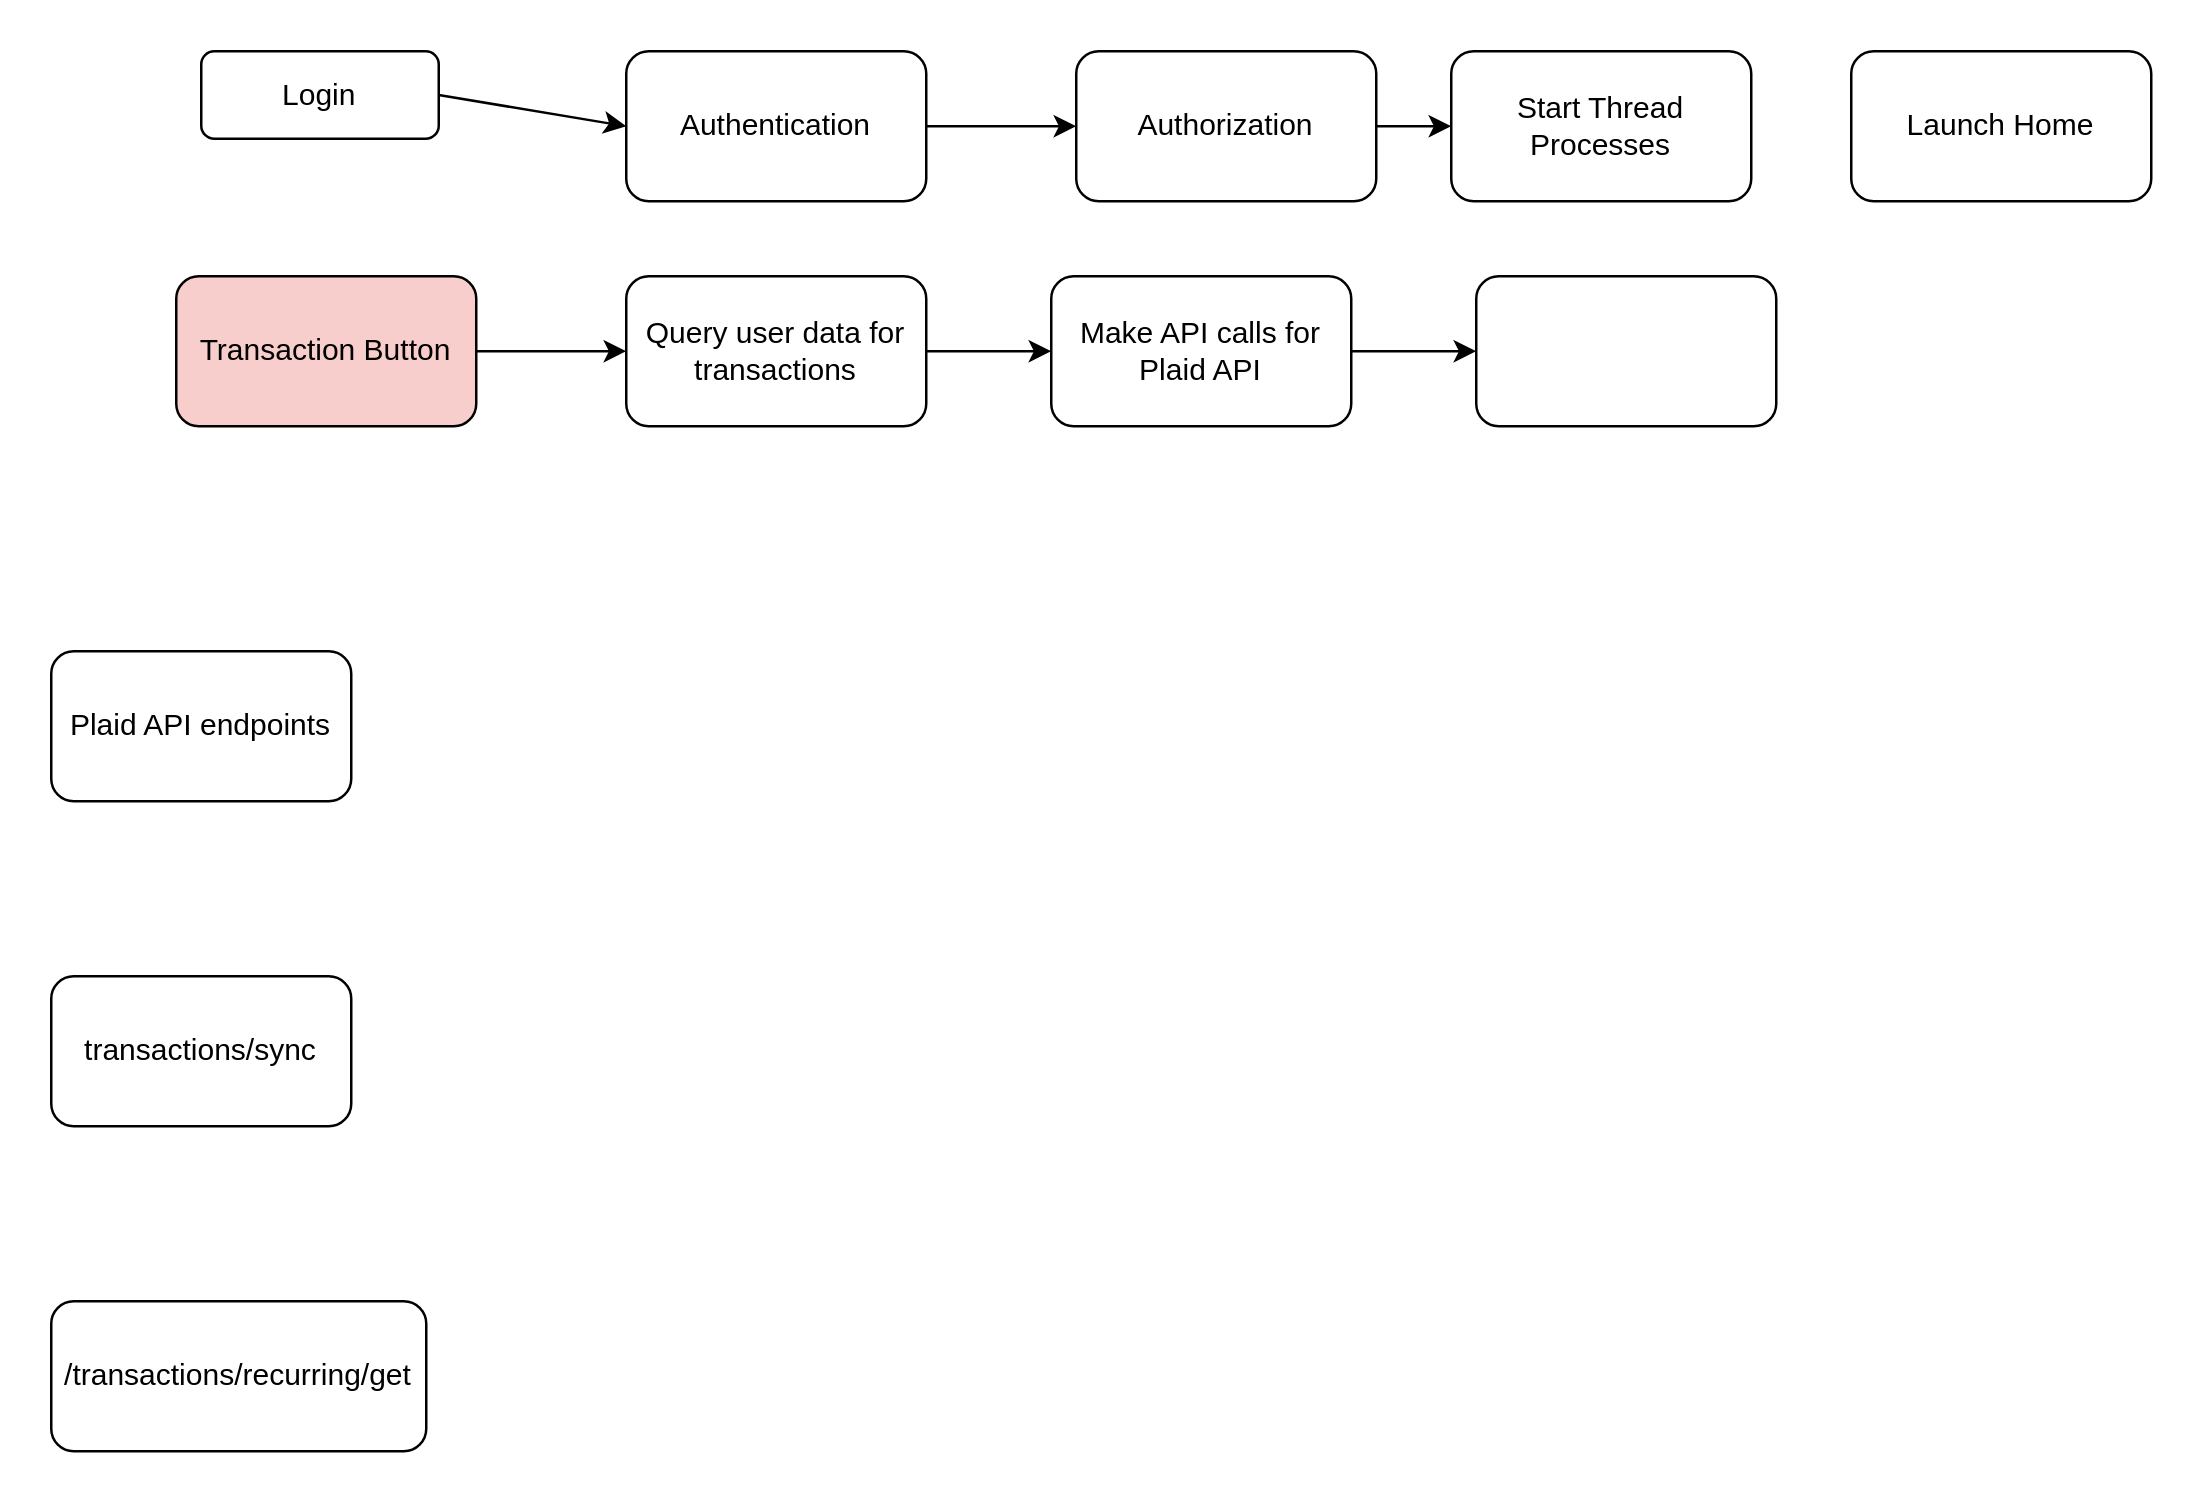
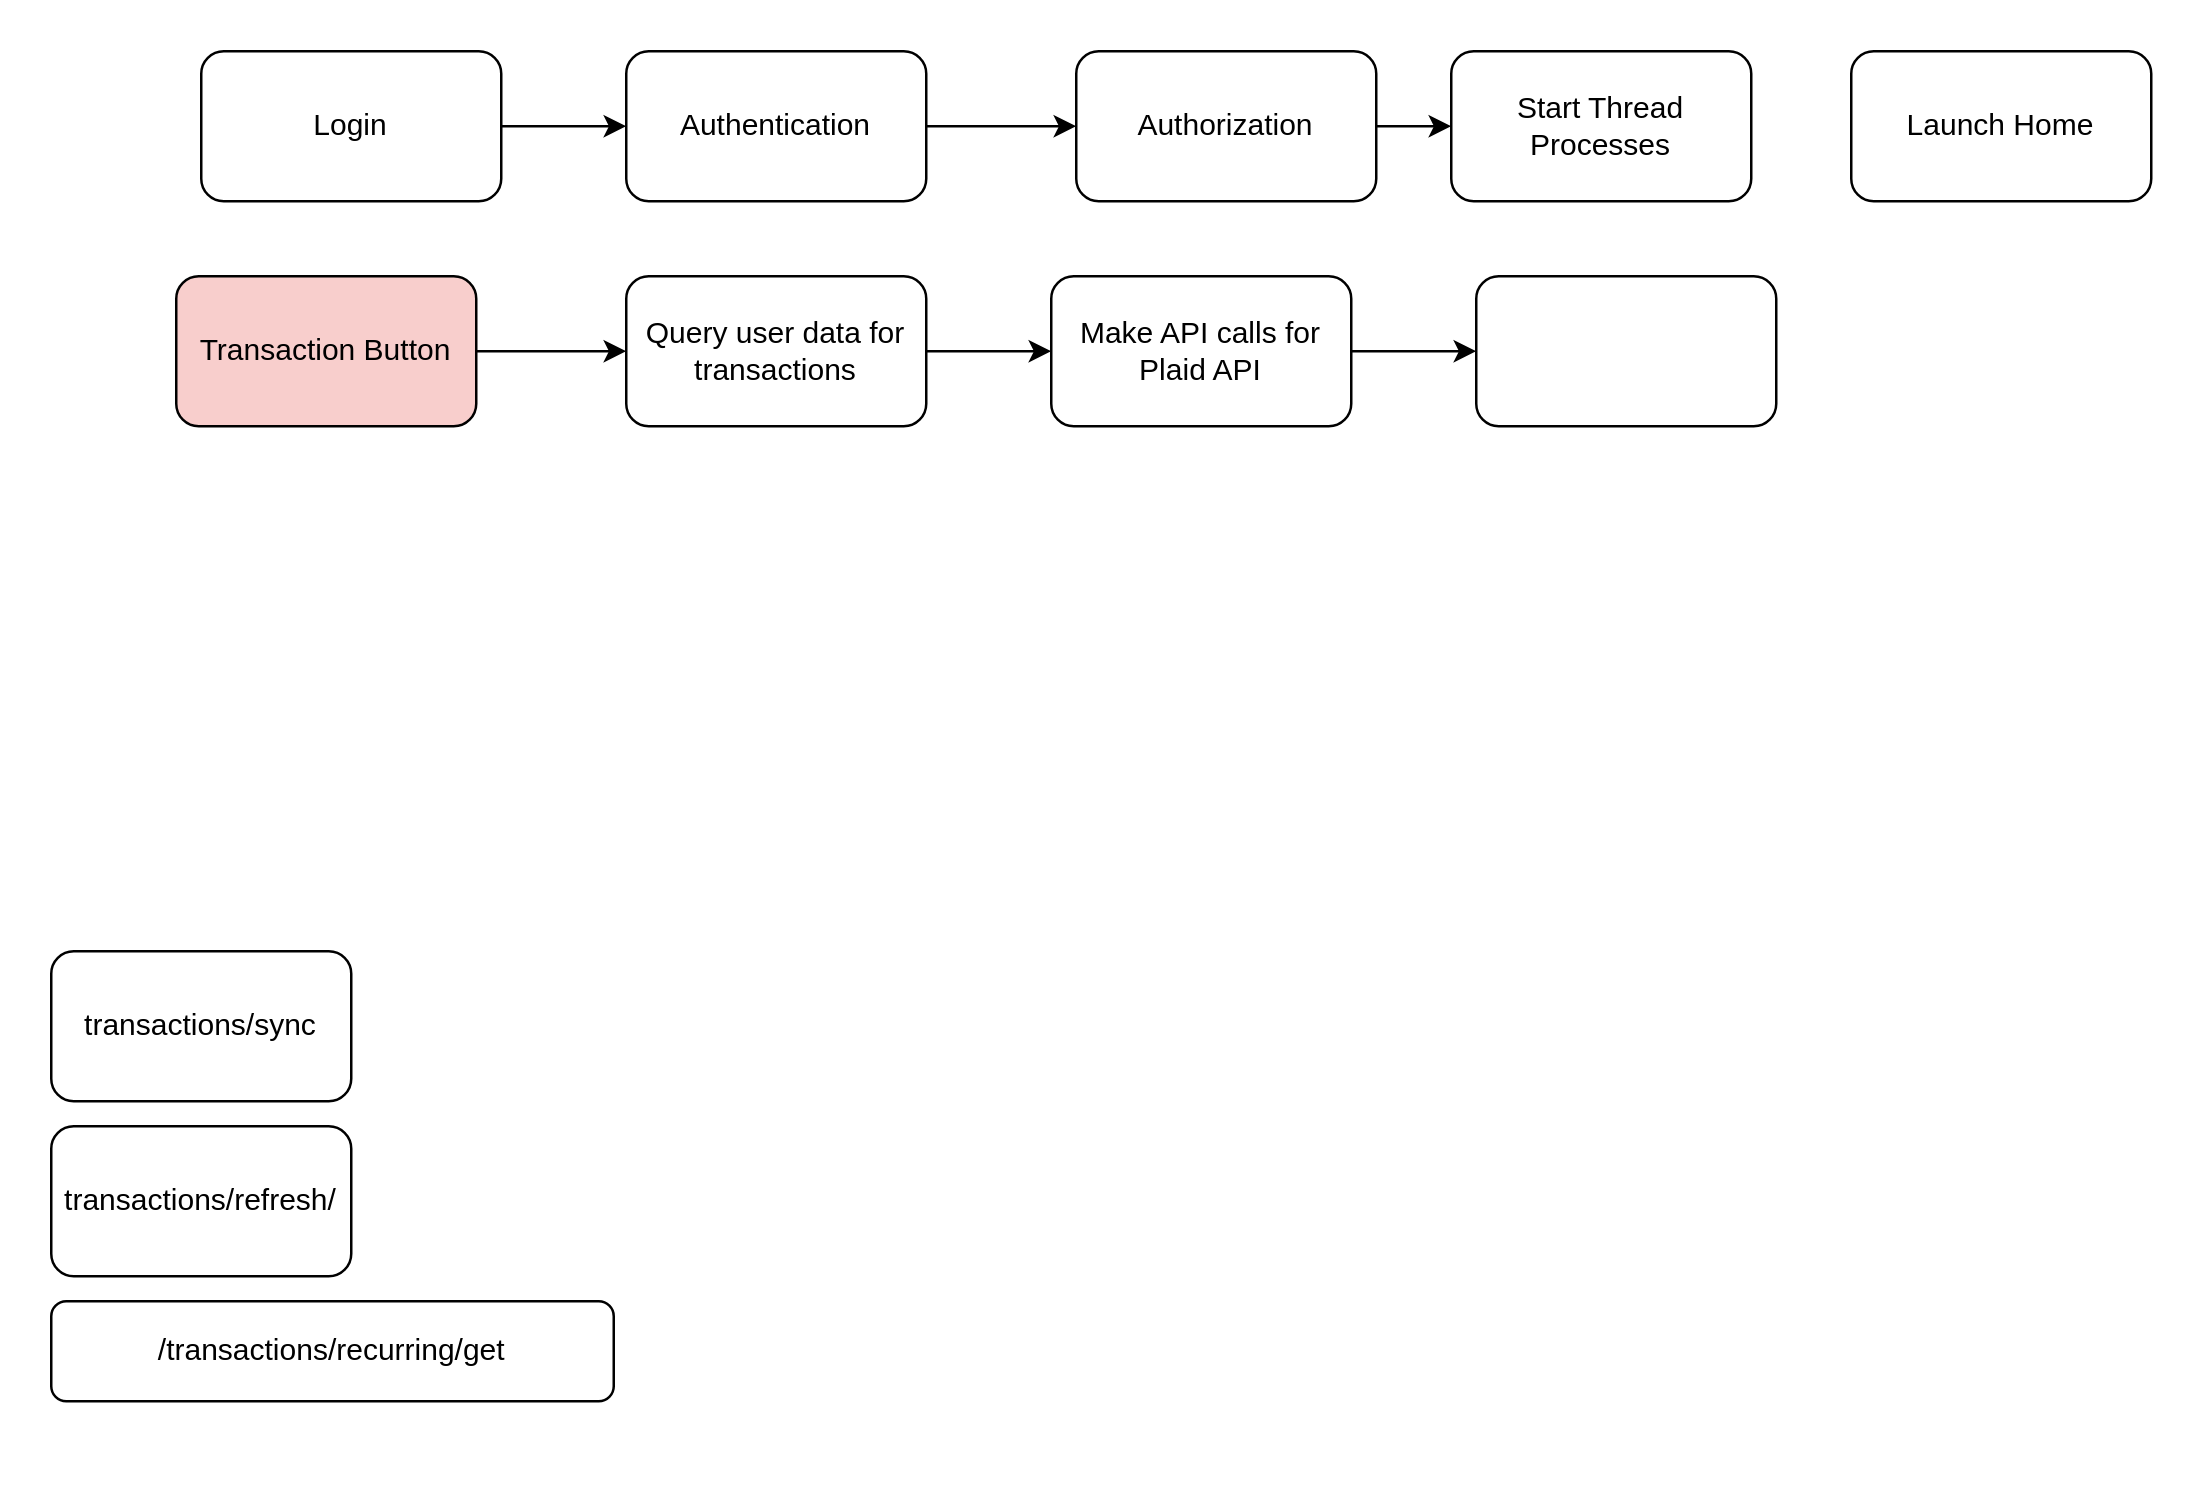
(320, 95) -> (351, 126)
(201, 726) -> none
(201, 1051) -> (201, 1026)
none -> (201, 1201)
(239, 1376) -> (333, 1351)
